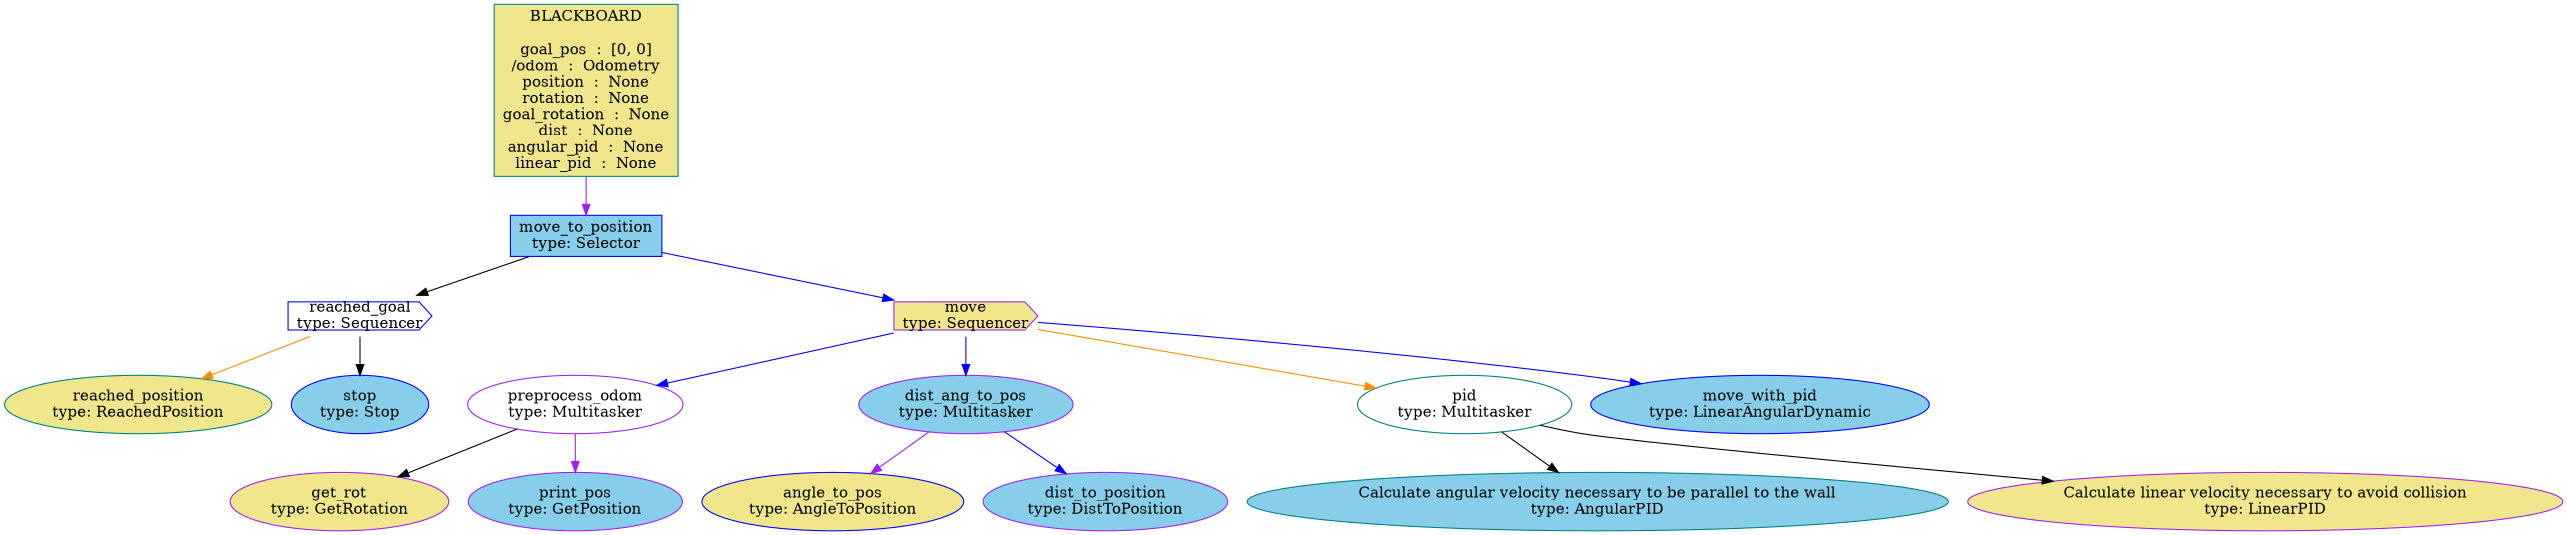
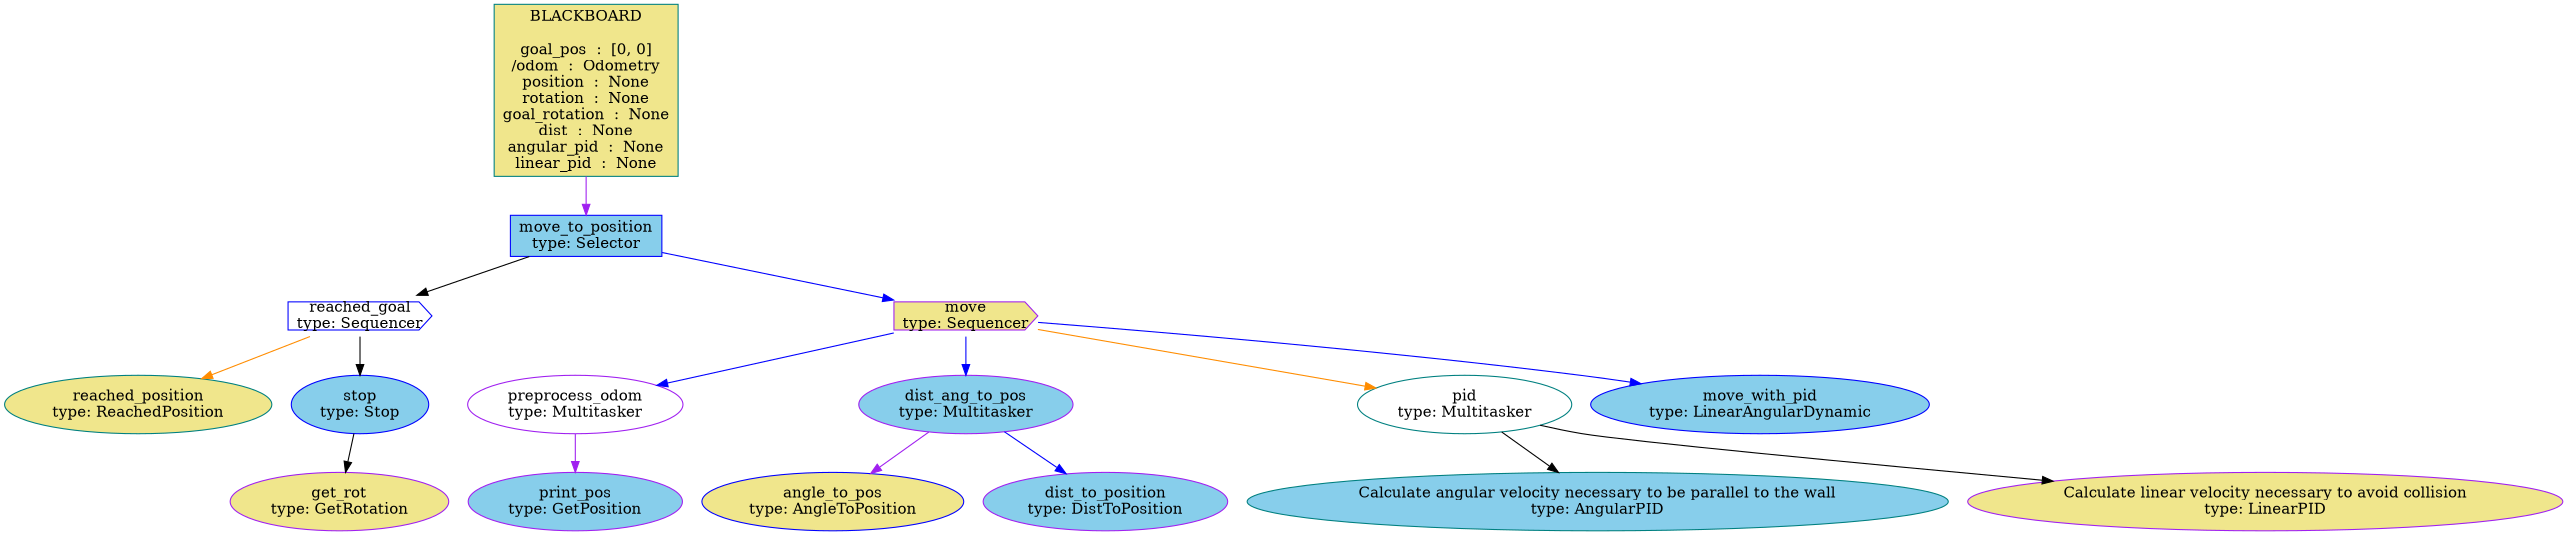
(463, 451) -> (351, 448)
